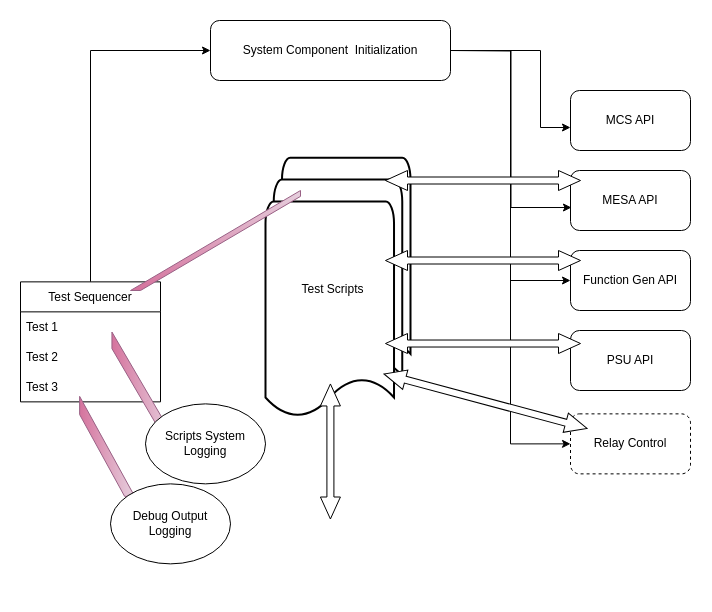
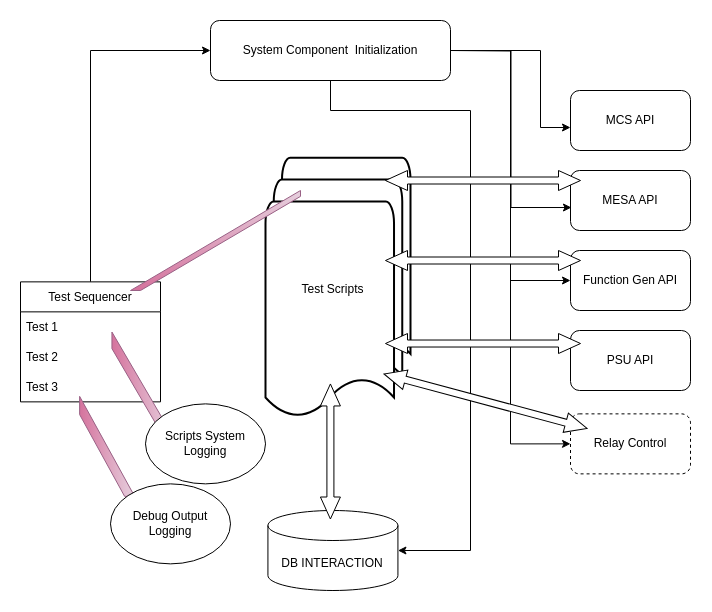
none -> (471, 279)
none -> (333, 551)
